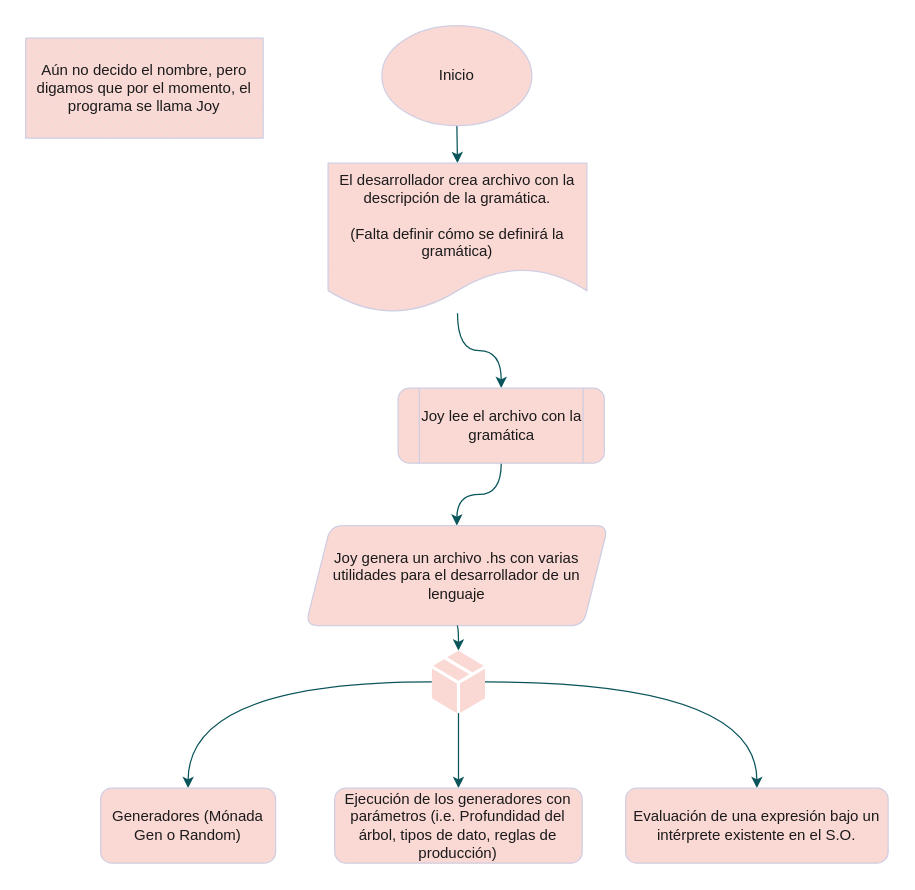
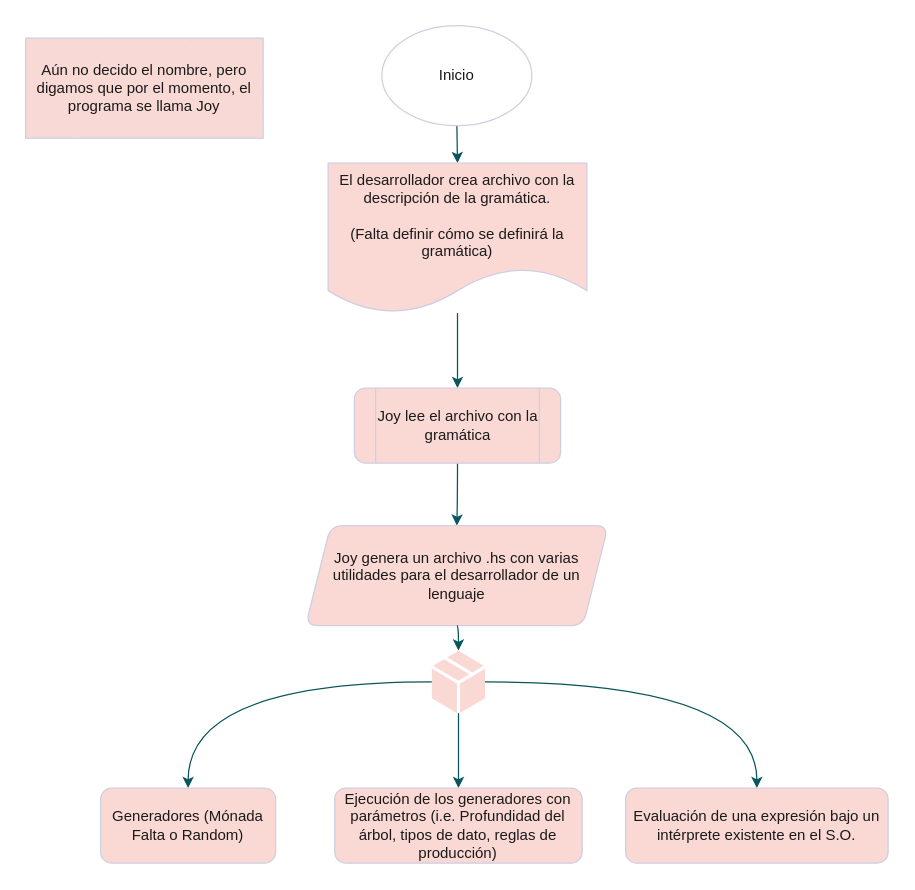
(457, 76) -> (457, 76)
(501, 426) -> (458, 426)
(188, 826) -> (188, 826)
